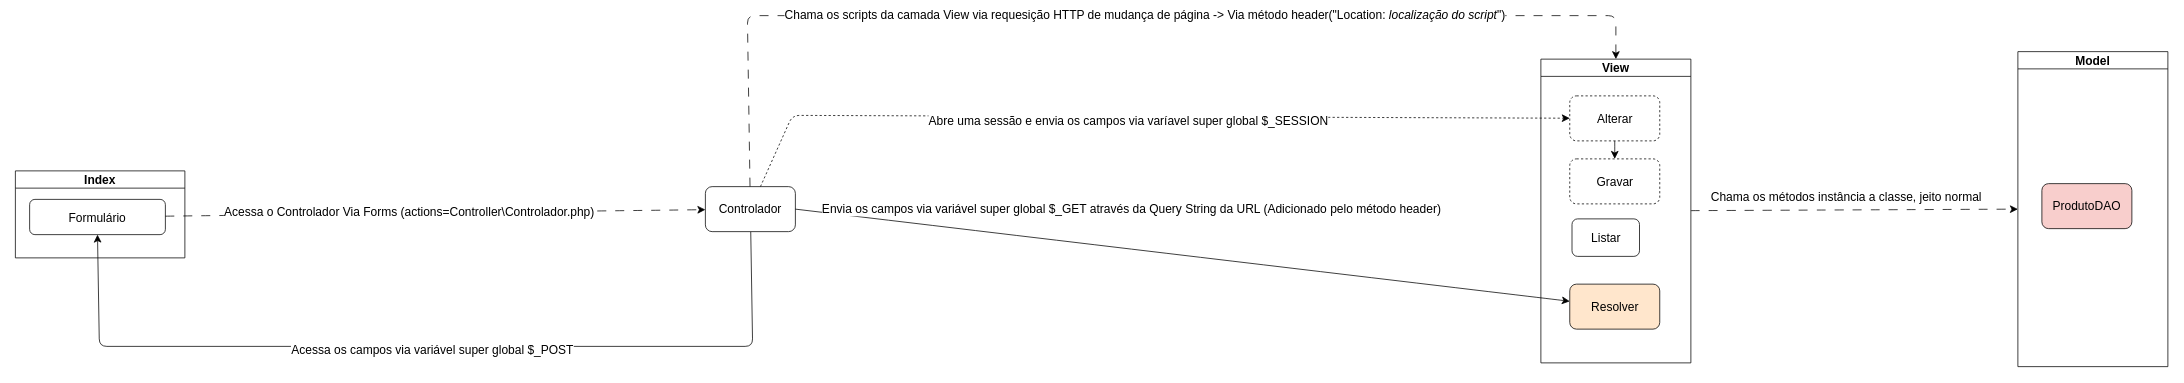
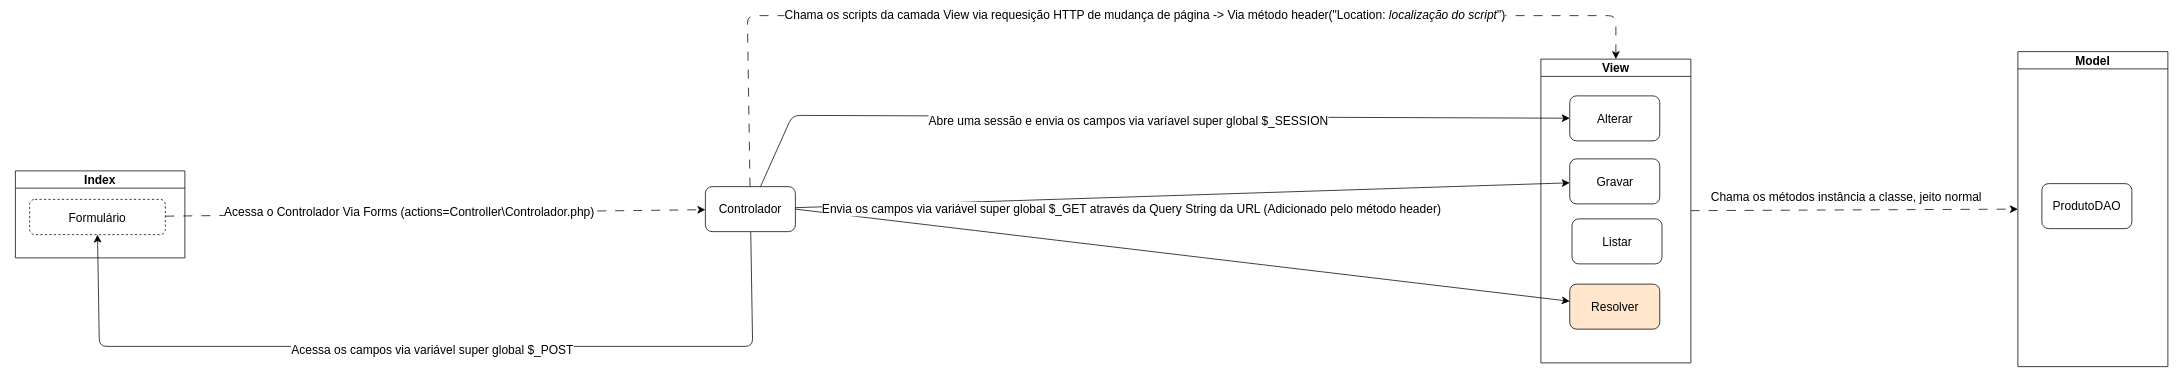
(1445, 118) -> (1445, 118)
(1615, 118) -> (1615, 118)
(1615, 148) -> (1155, 196)
(1615, 181) -> (1615, 181)
(2087, 206) -> (2087, 206)
(98, 217) -> (98, 217)
(1606, 237) -> (1617, 241)
